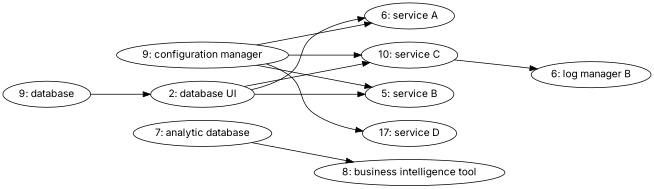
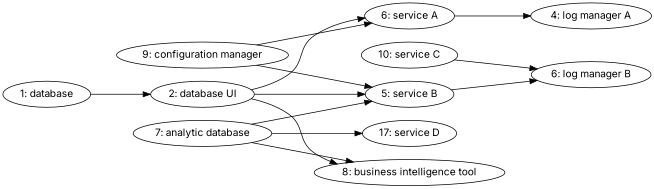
none -> (591, 16)
(321, 55) -> none
(318, 72) -> (297, 123)
none -> (490, 86)
(47, 94) -> (47, 94)
(305, 104) -> (313, 133)
none -> (308, 113)
